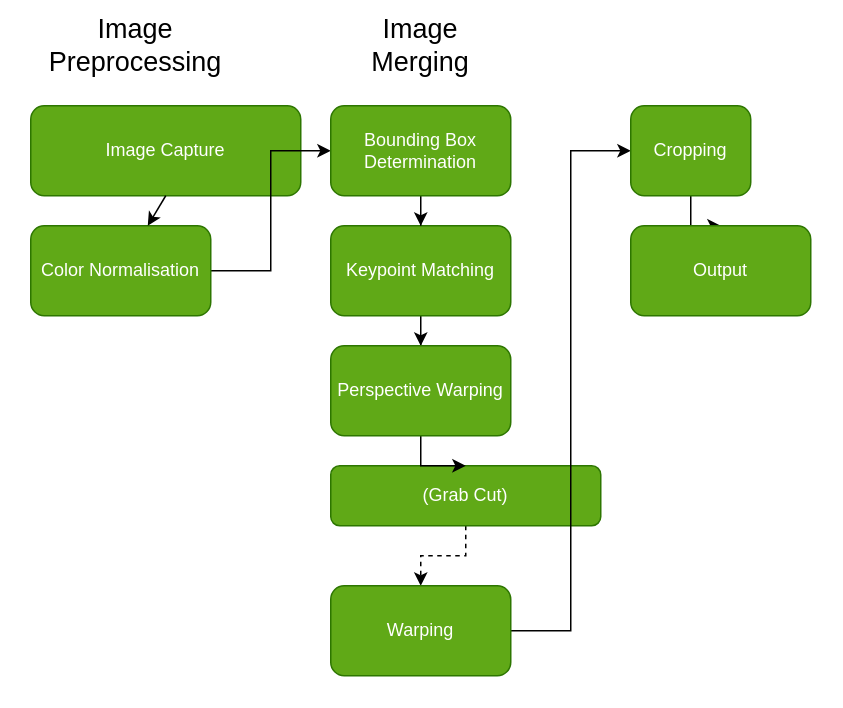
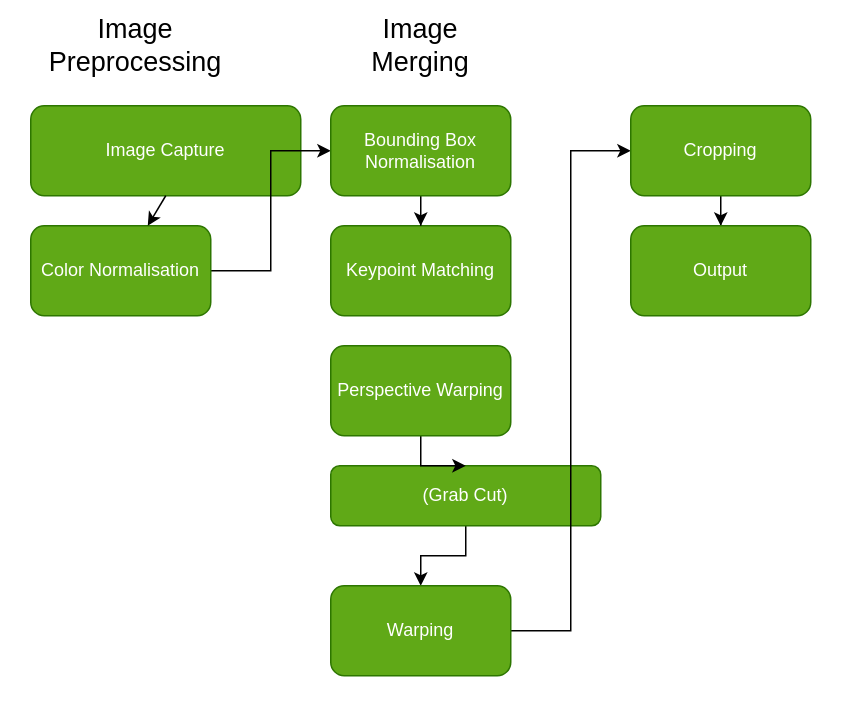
(421, 151) -> (421, 151)
(691, 151) -> (721, 151)
(421, 336) -> none
(450, 556) -> (450, 556)
